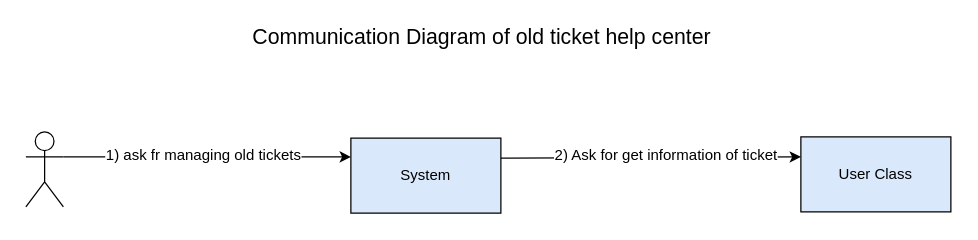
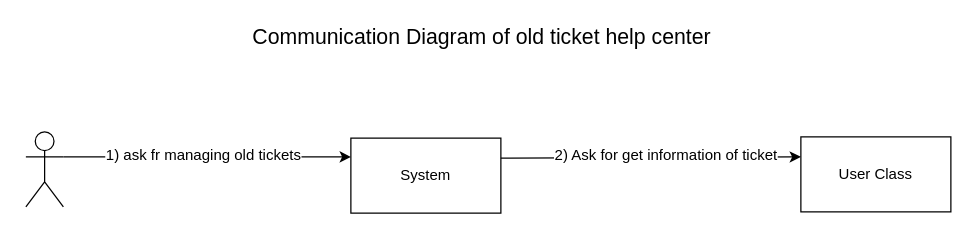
(876, 174) -> (876, 174)
(426, 176) -> (426, 176)
